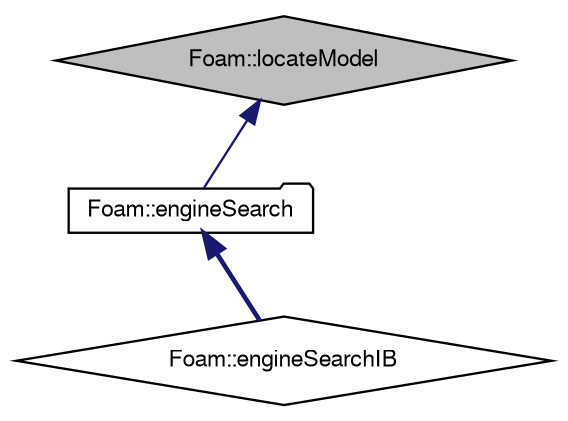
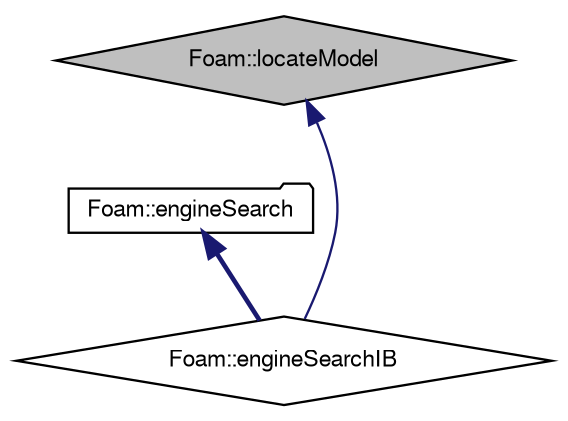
(225, 154) -> (337, 222)
